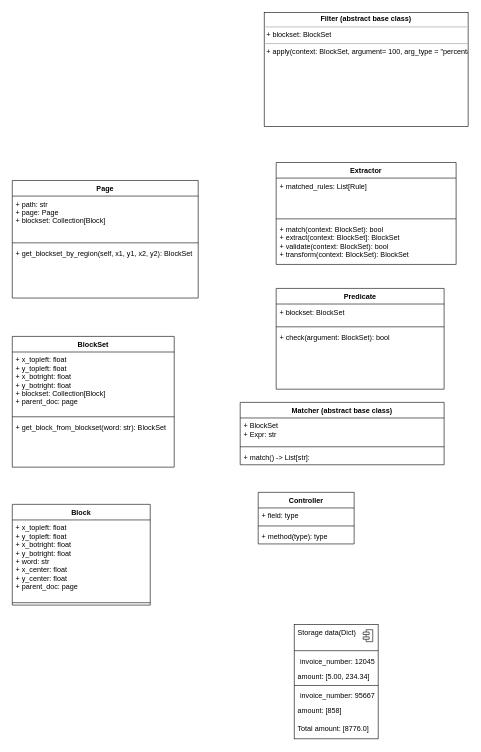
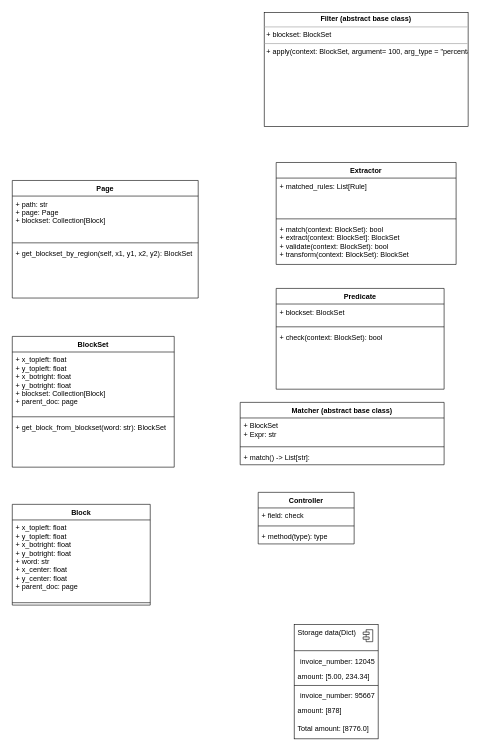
(340, 337) -> (338, 337)
(283, 516) -> (285, 516)
(322, 711) -> (322, 711)
